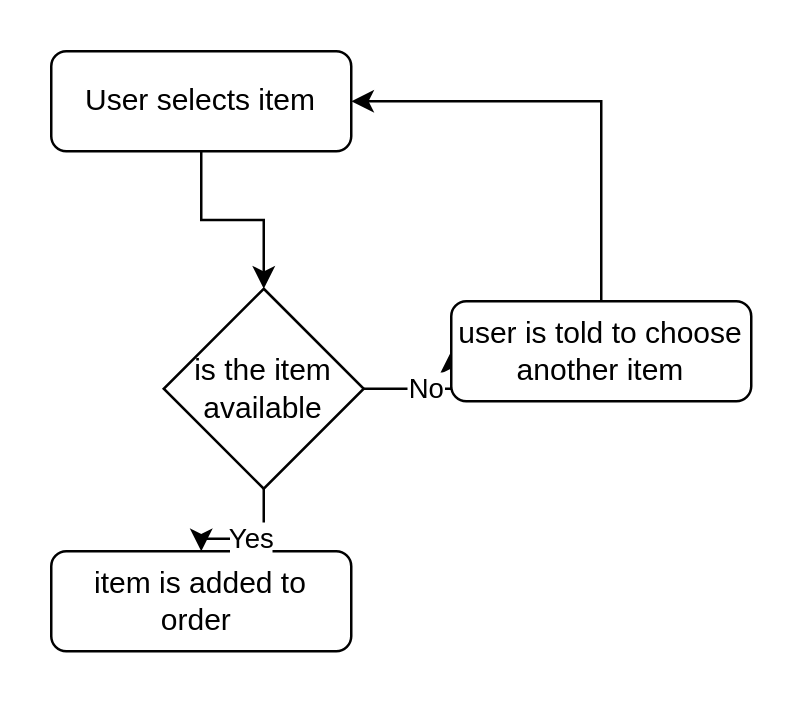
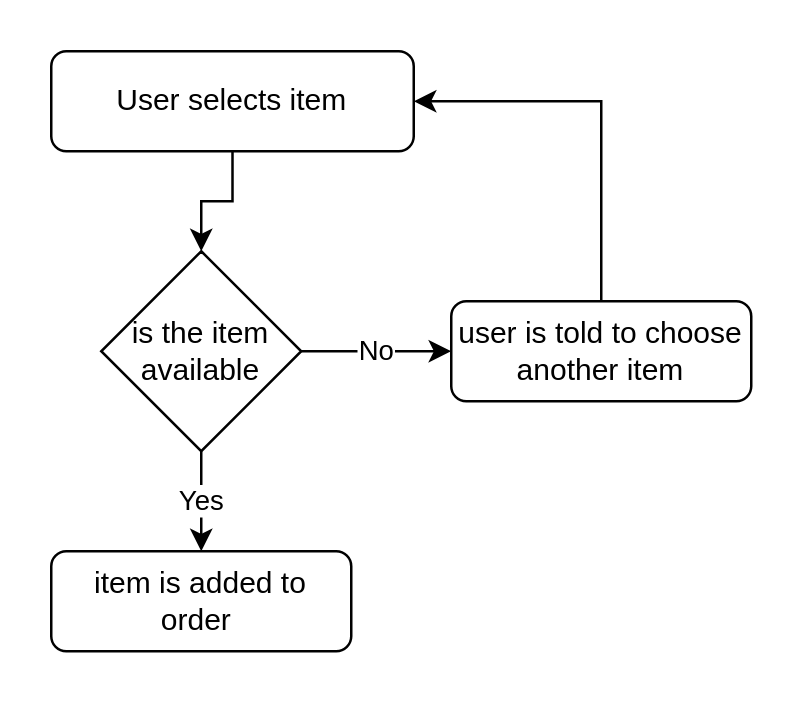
(201, 101) -> (233, 101)
(264, 389) -> (201, 351)
